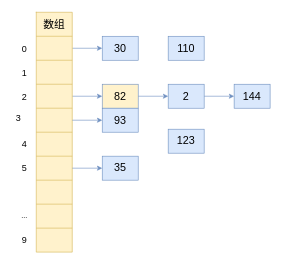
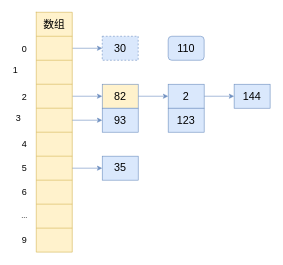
(120, 48) -> (120, 48)
(186, 48) -> (186, 48)
(24, 72) -> (15, 69)
(186, 141) -> (186, 120)
none -> (24, 192)
